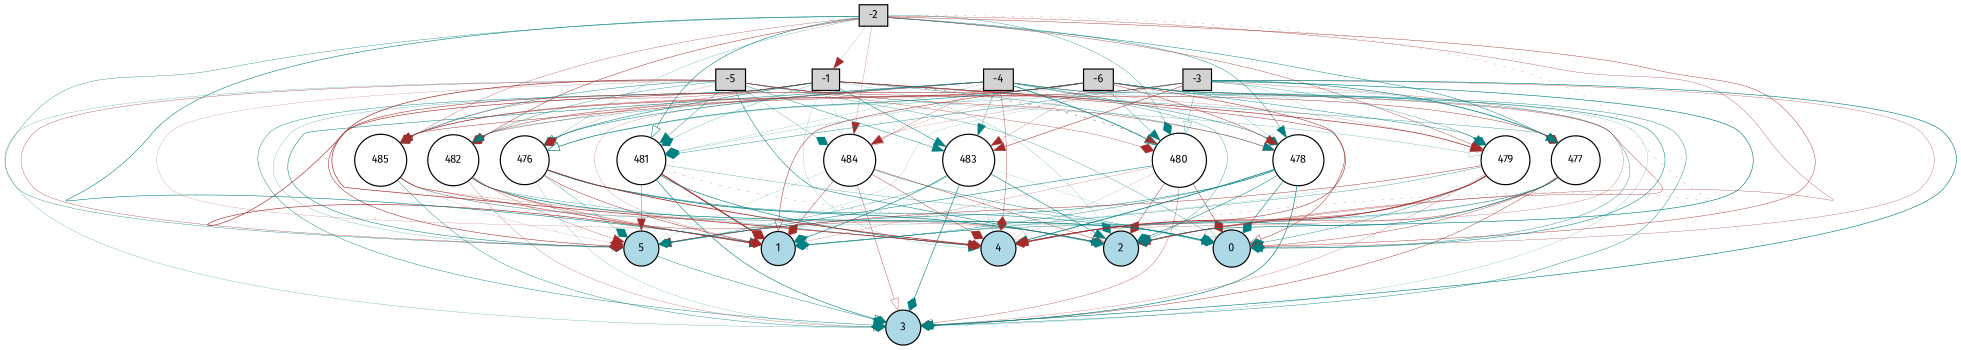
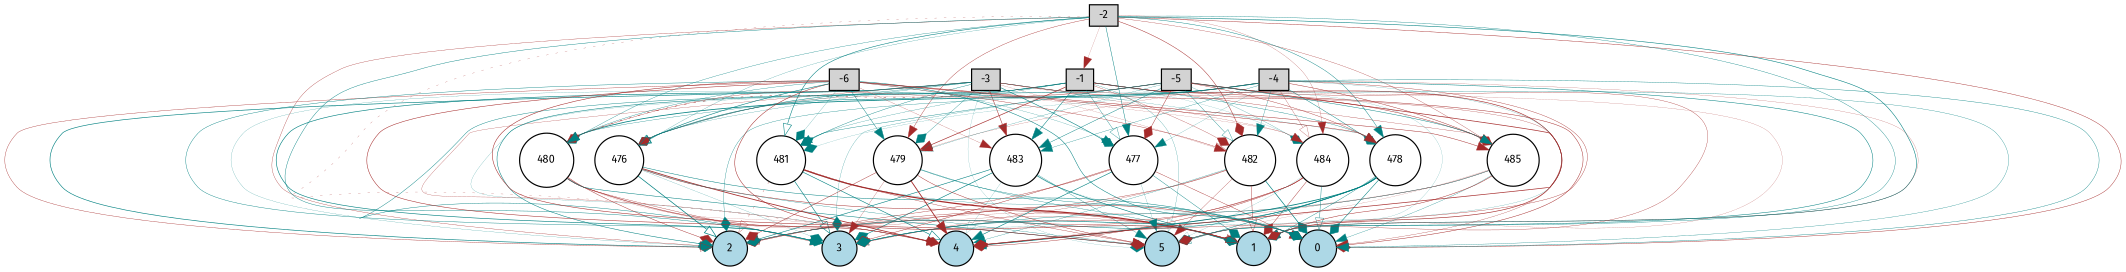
(764, 290) -> (394, 76)
